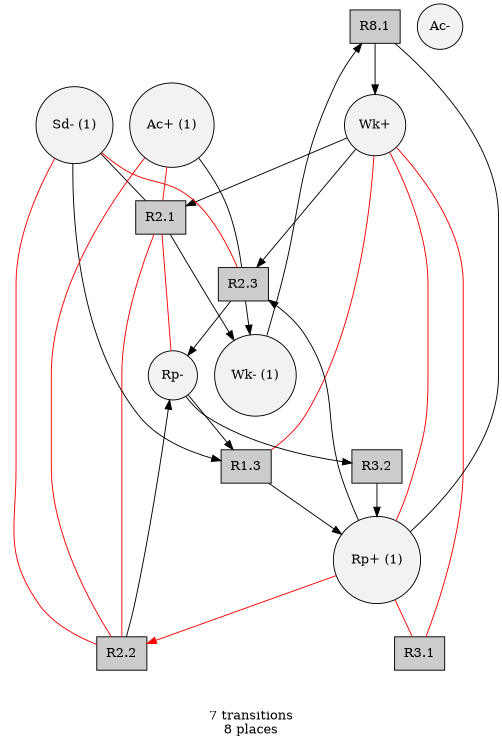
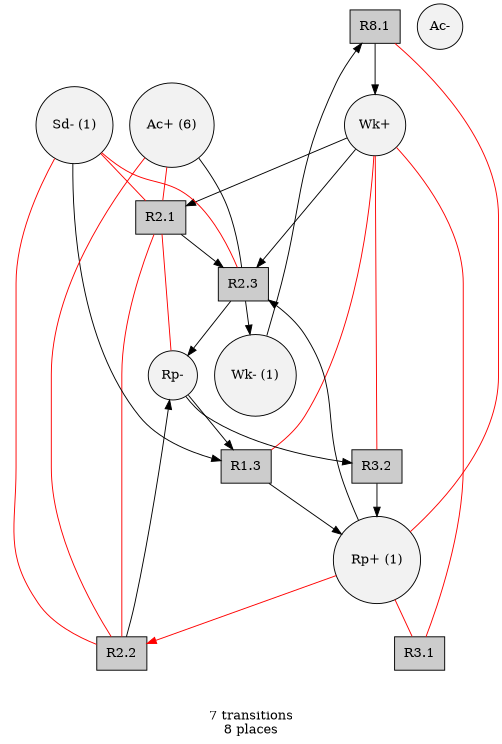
(172, 125) -> (172, 125)
(123, 177) -> (123, 177)
(199, 283) -> (198, 248)
(499, 285) -> (499, 285)
(428, 336) -> (376, 303)
